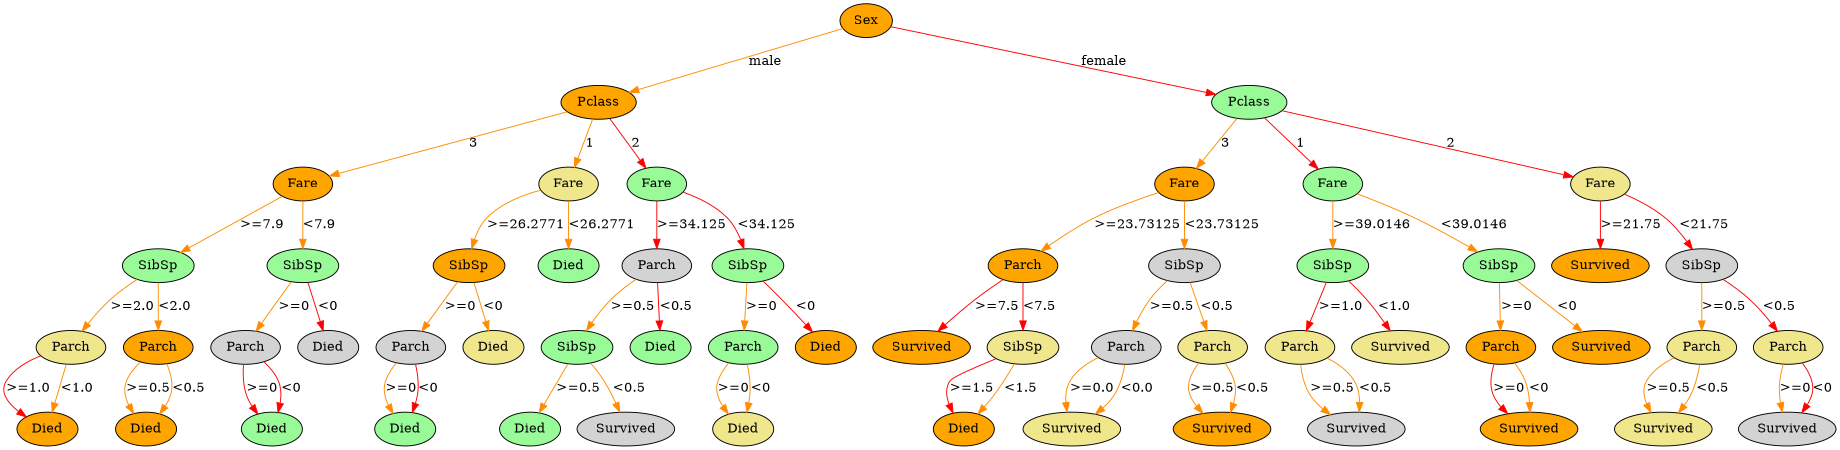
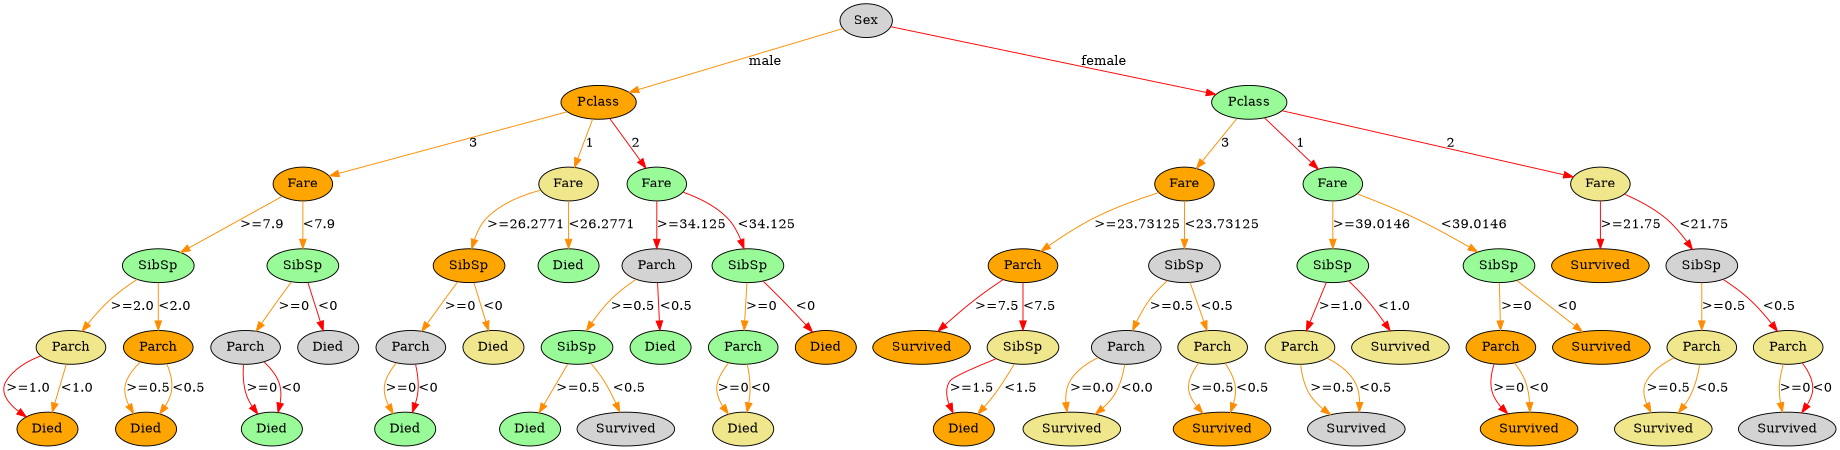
(866, 21) -> (866, 21)
